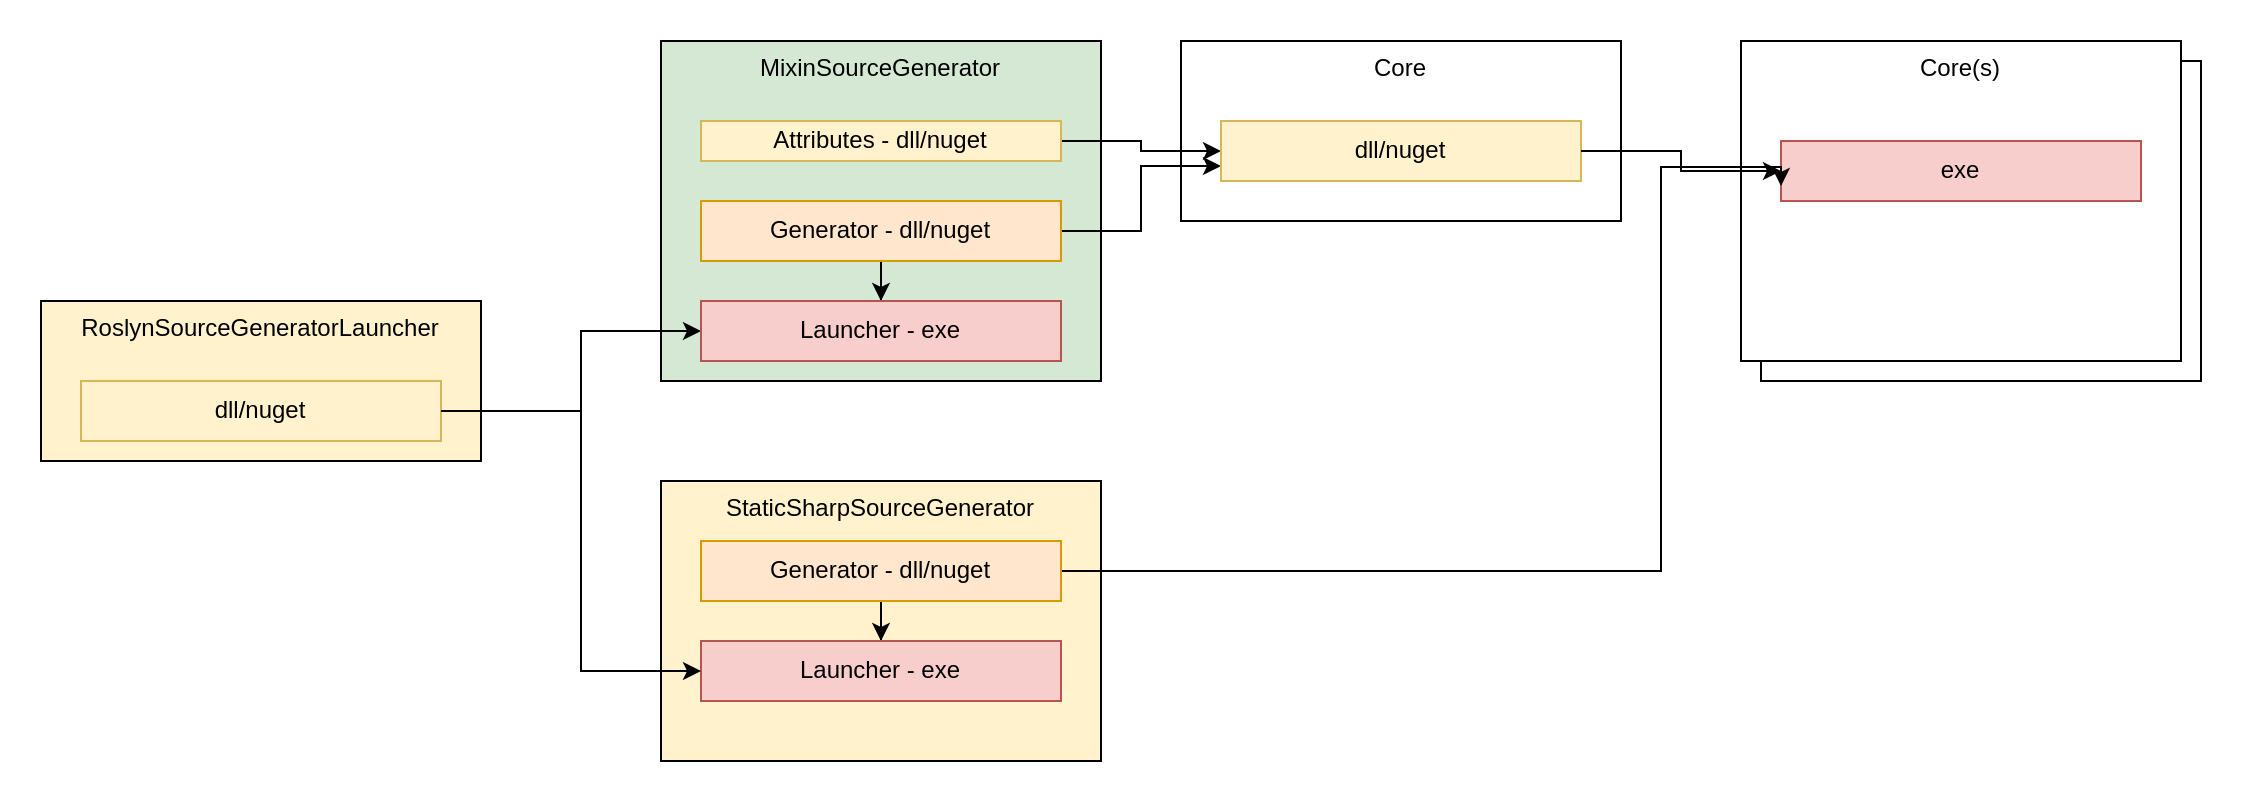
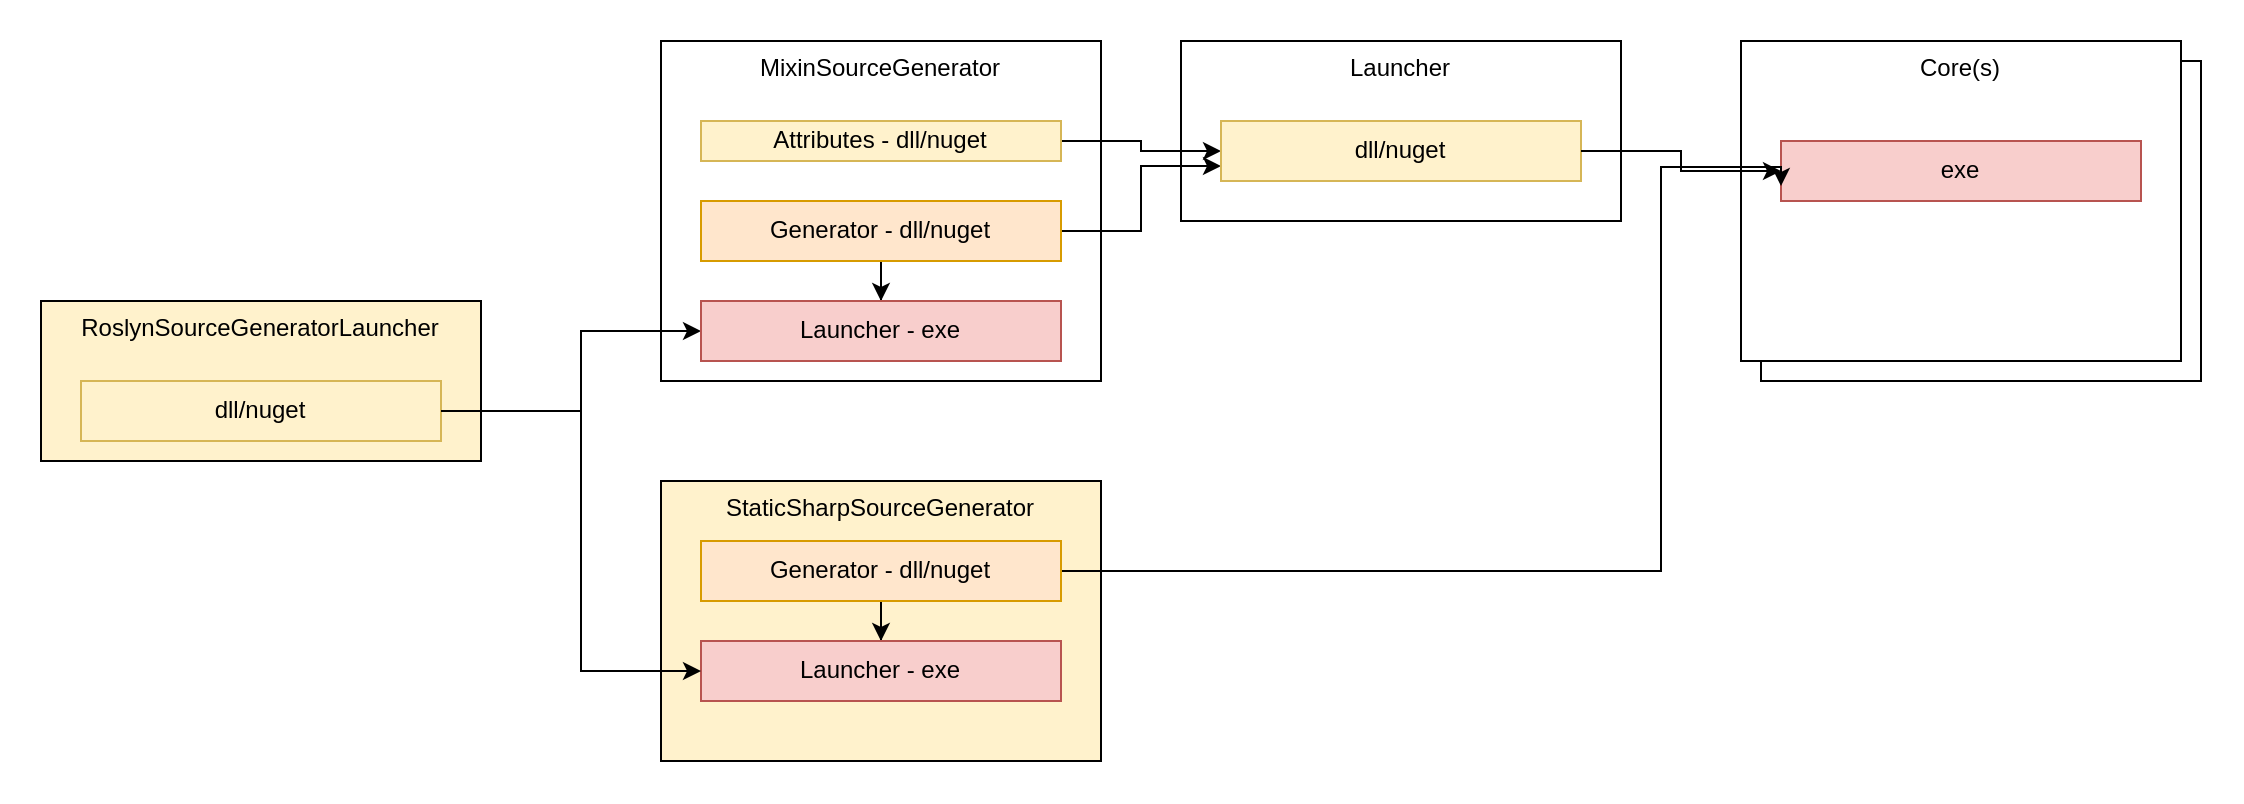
(881, 69) -> (881, 69)
(1401, 69) -> (1401, 69)
